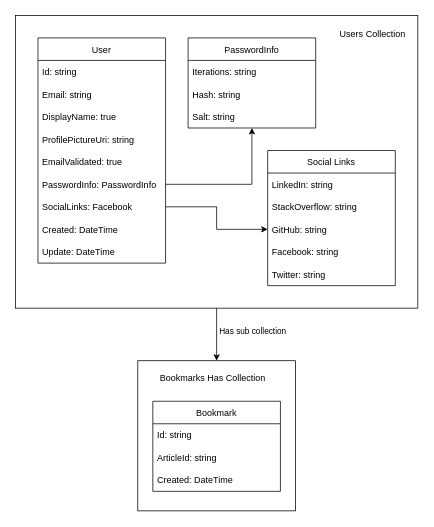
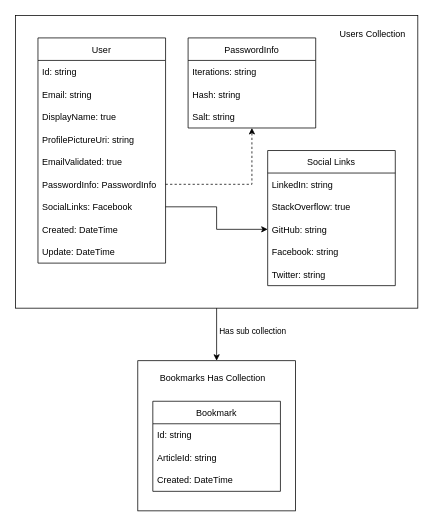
(235, 184) -> (235, 184)
(320, 207) -> (316, 207)
